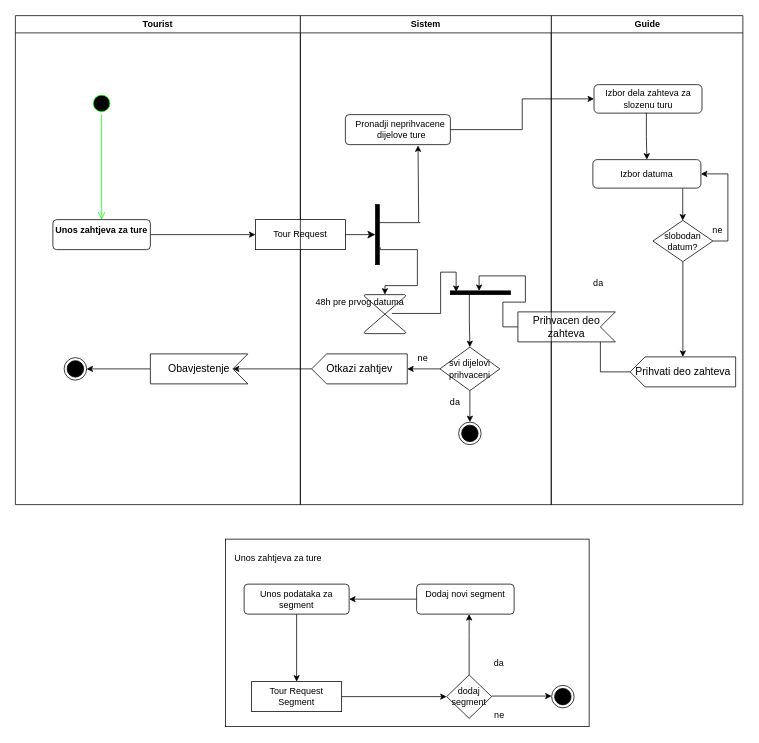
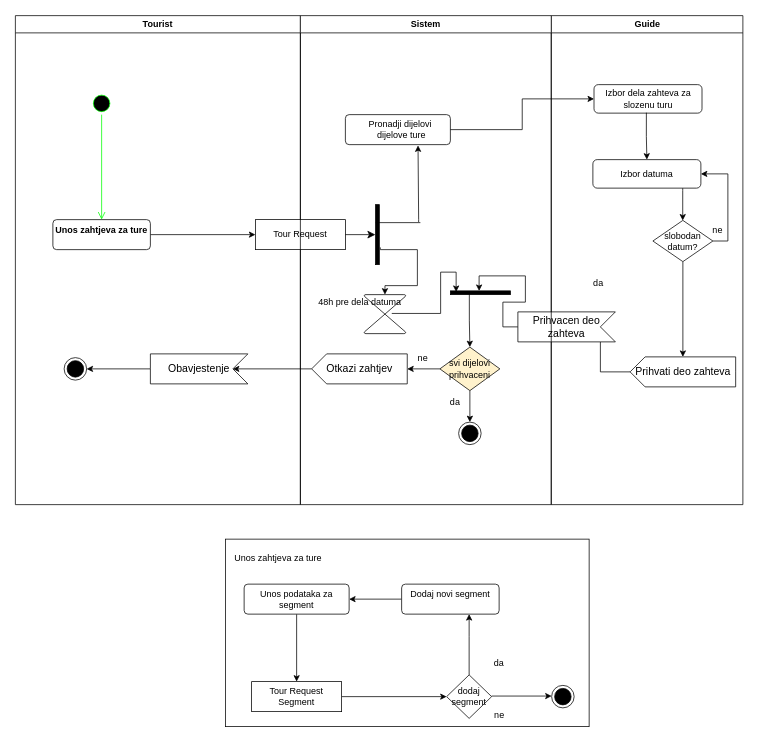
(402, 129) -> (402, 129)
(360, 302) -> (360, 302)
(470, 369) -> (470, 369)
(465, 599) -> (450, 599)
